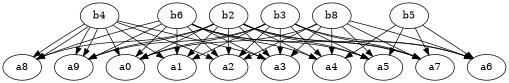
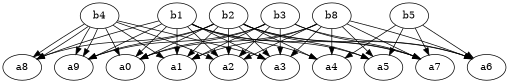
(177, 16) -> (177, 16)
(303, 39) -> none
(328, 40) -> none
none -> (258, 41)
